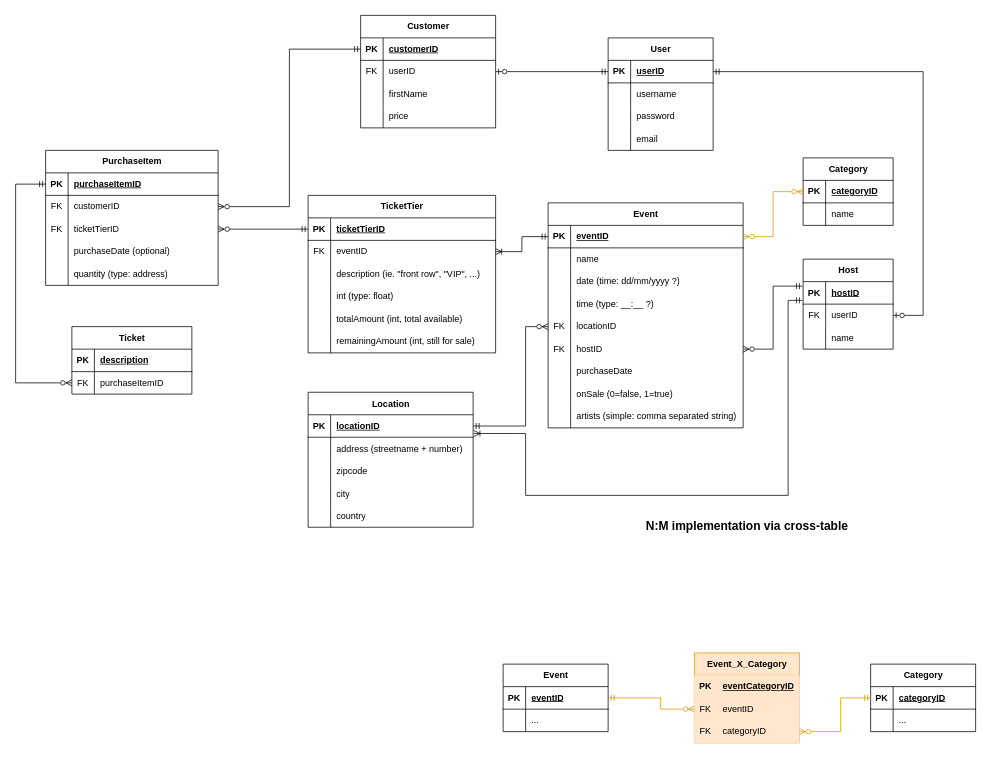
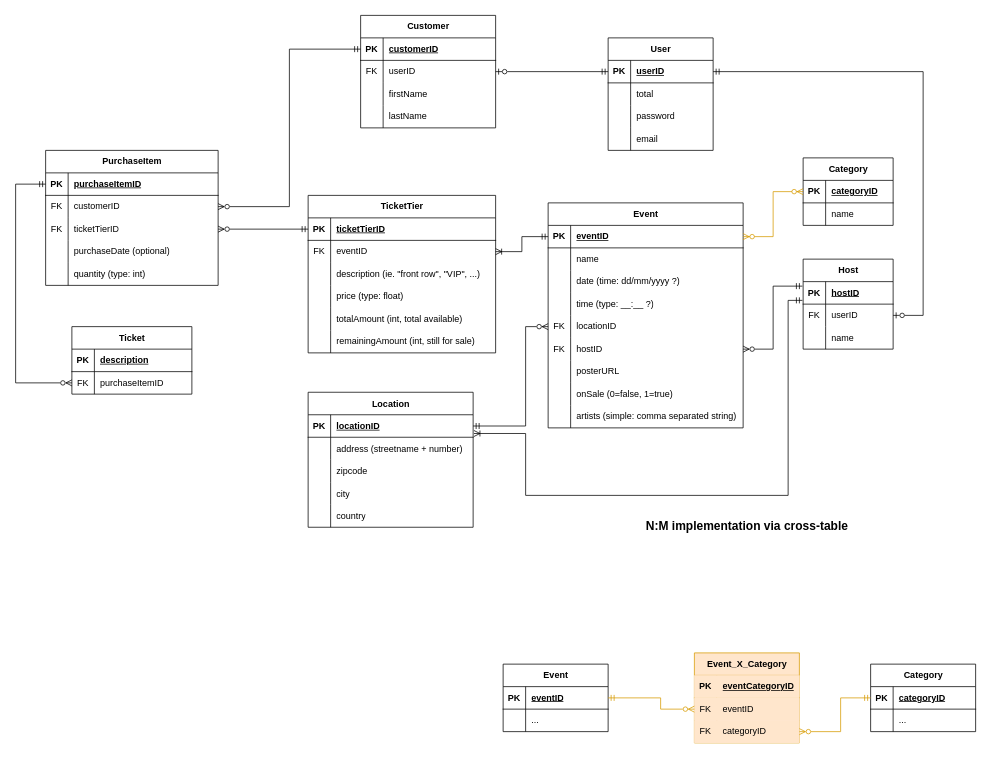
(657, 94) -> (648, 94)
(400, 117) -> (408, 117)
(130, 274) -> (118, 274)
(373, 297) -> (378, 297)
(607, 372) -> (599, 372)
